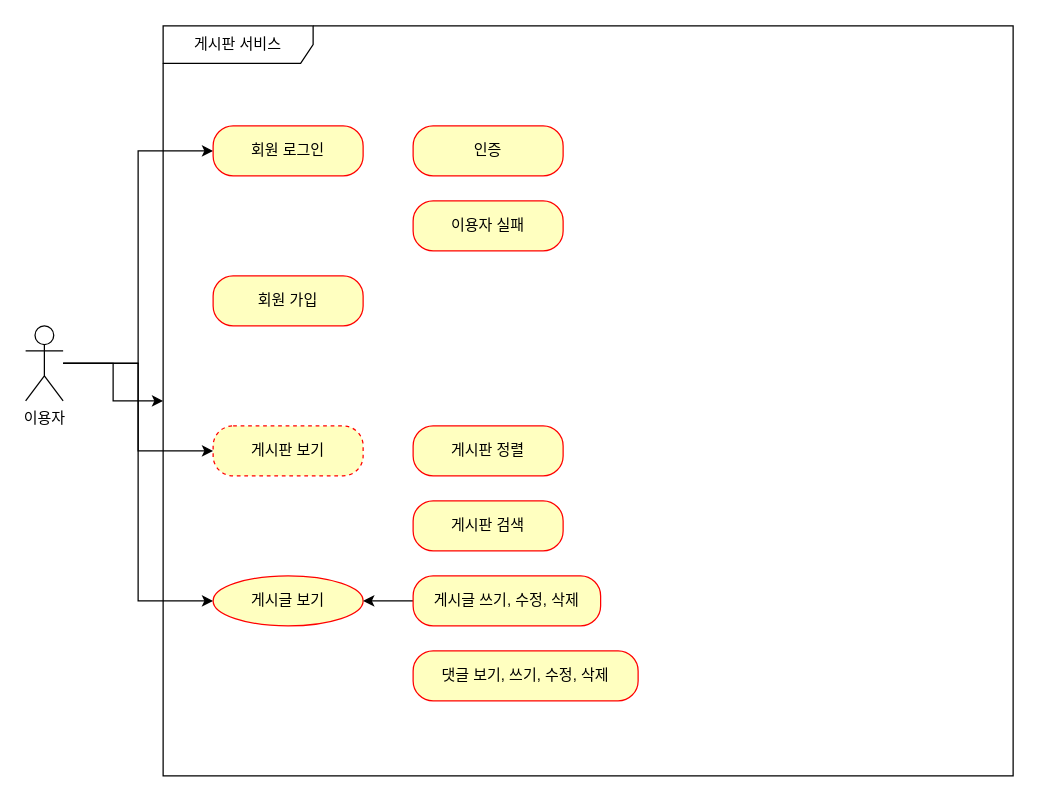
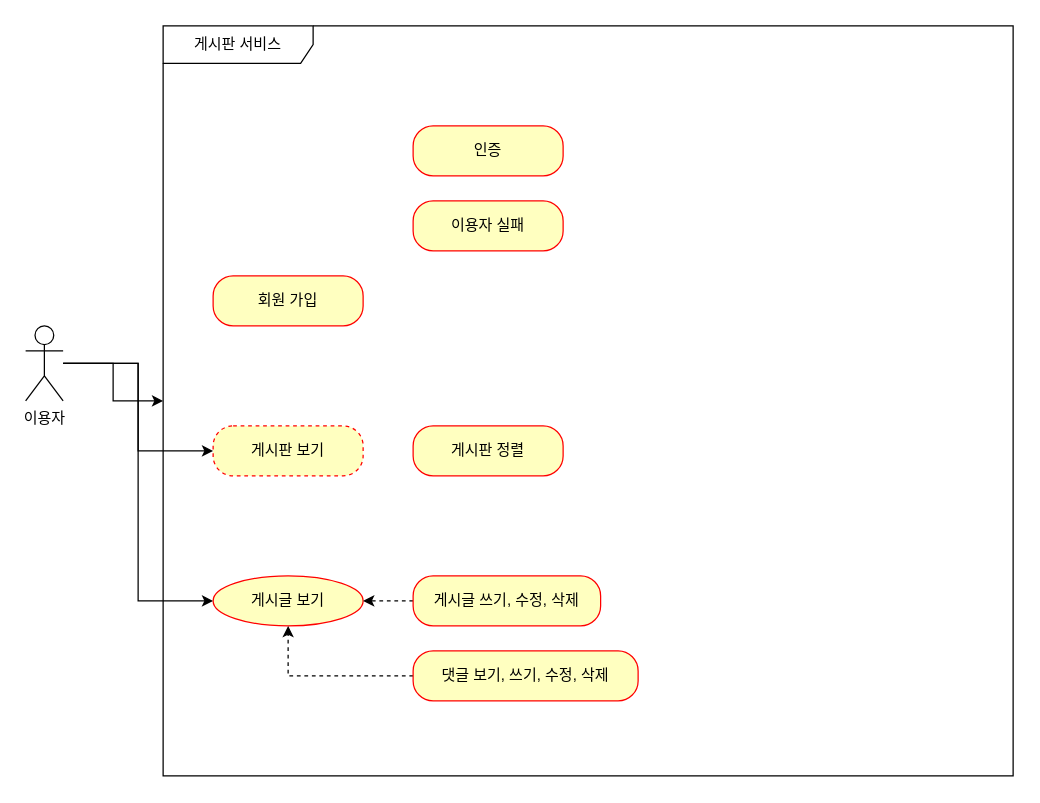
(288, 151) -> none
(138, 223) -> none
(488, 526) -> none
(392, 601) -> (392, 601)
none -> (330, 676)
